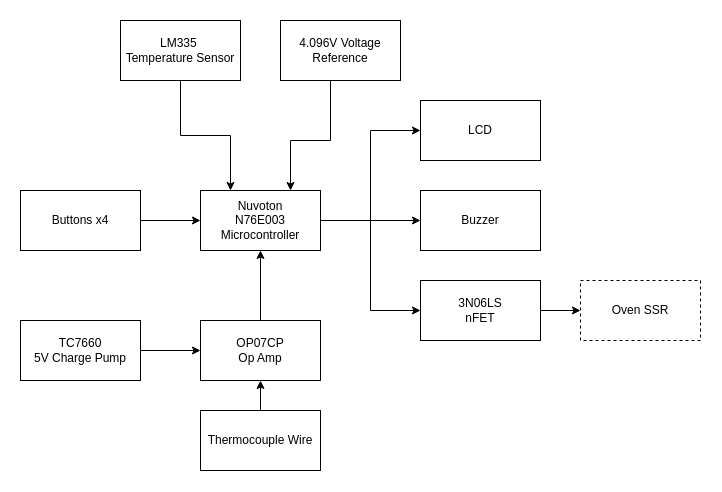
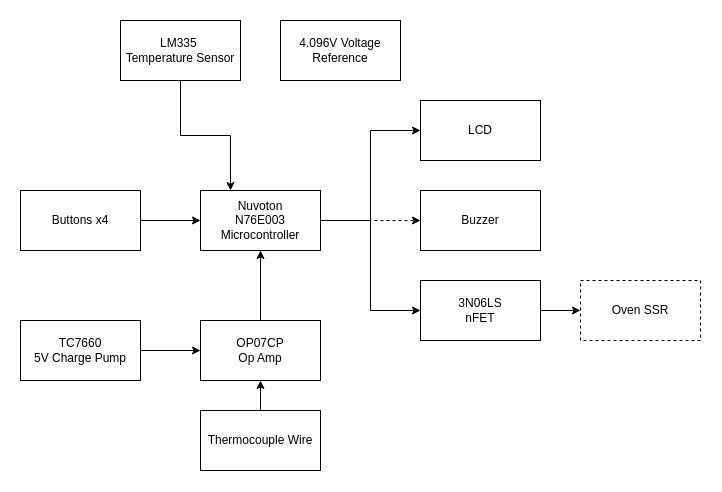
(320, 141) -> none
(392, 221) -> (392, 221)
